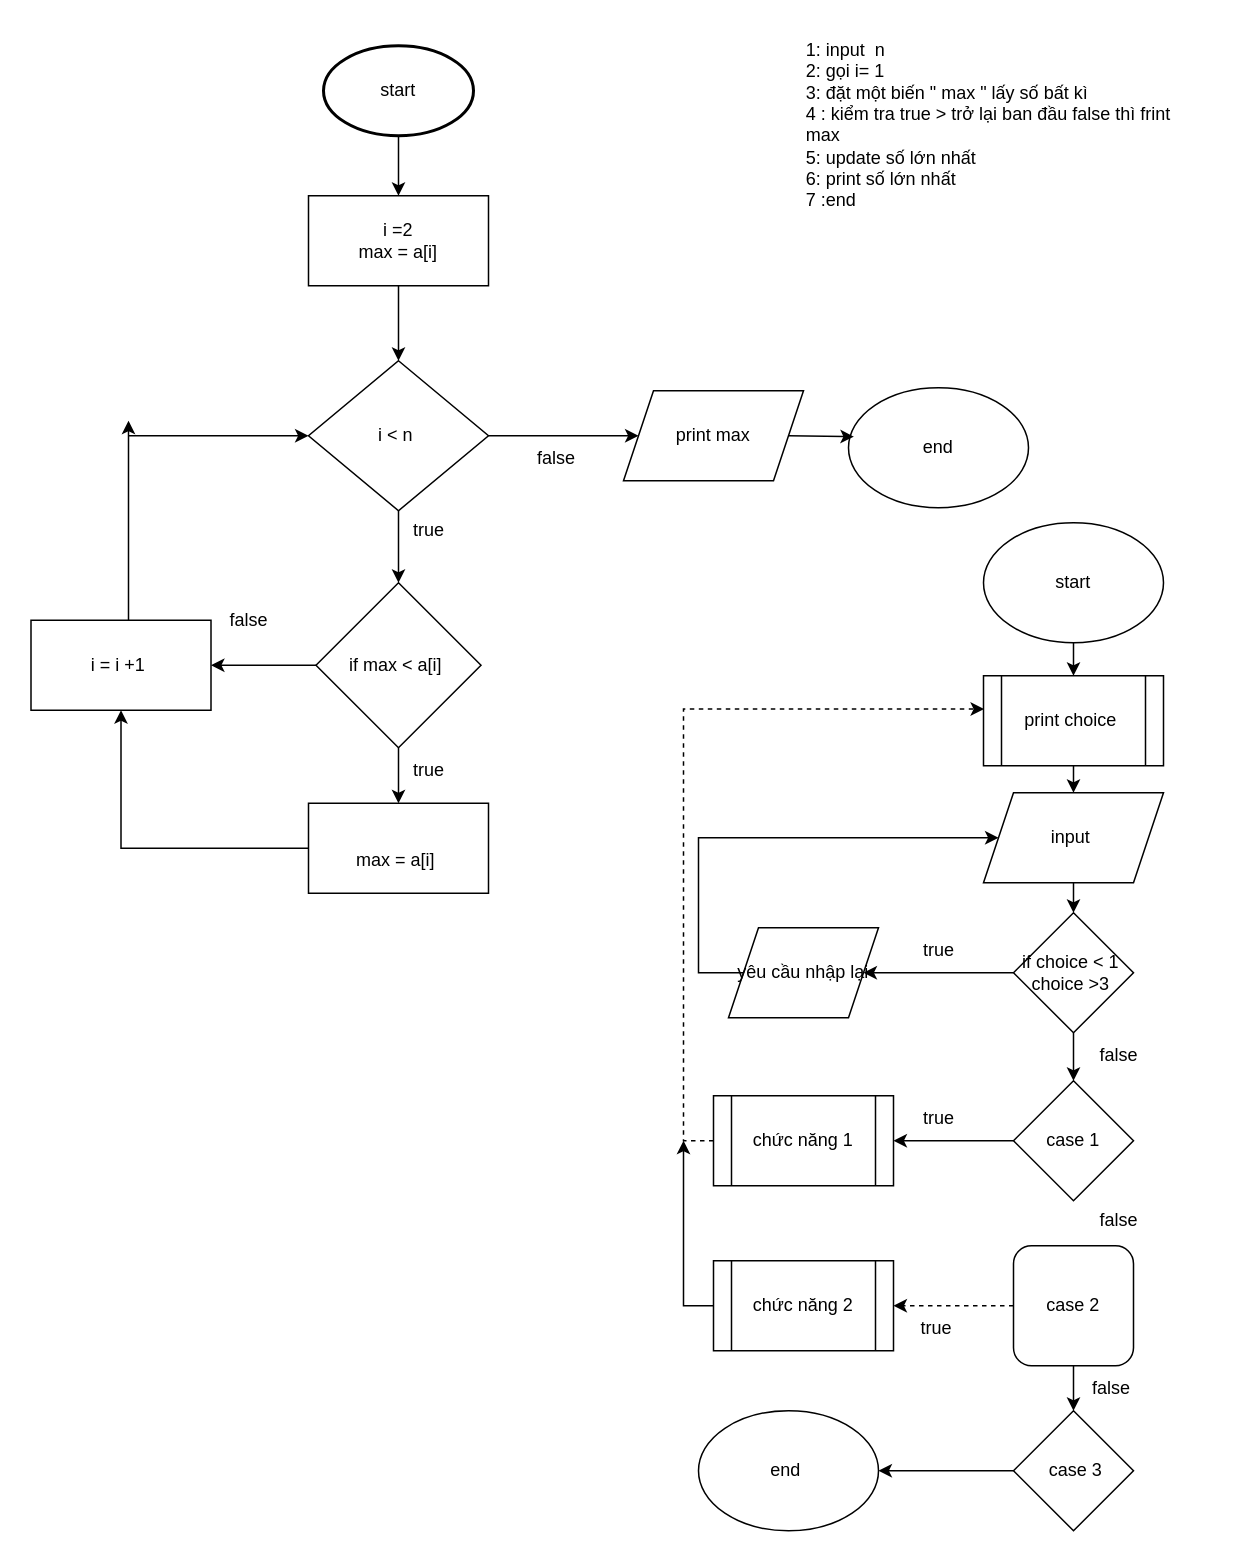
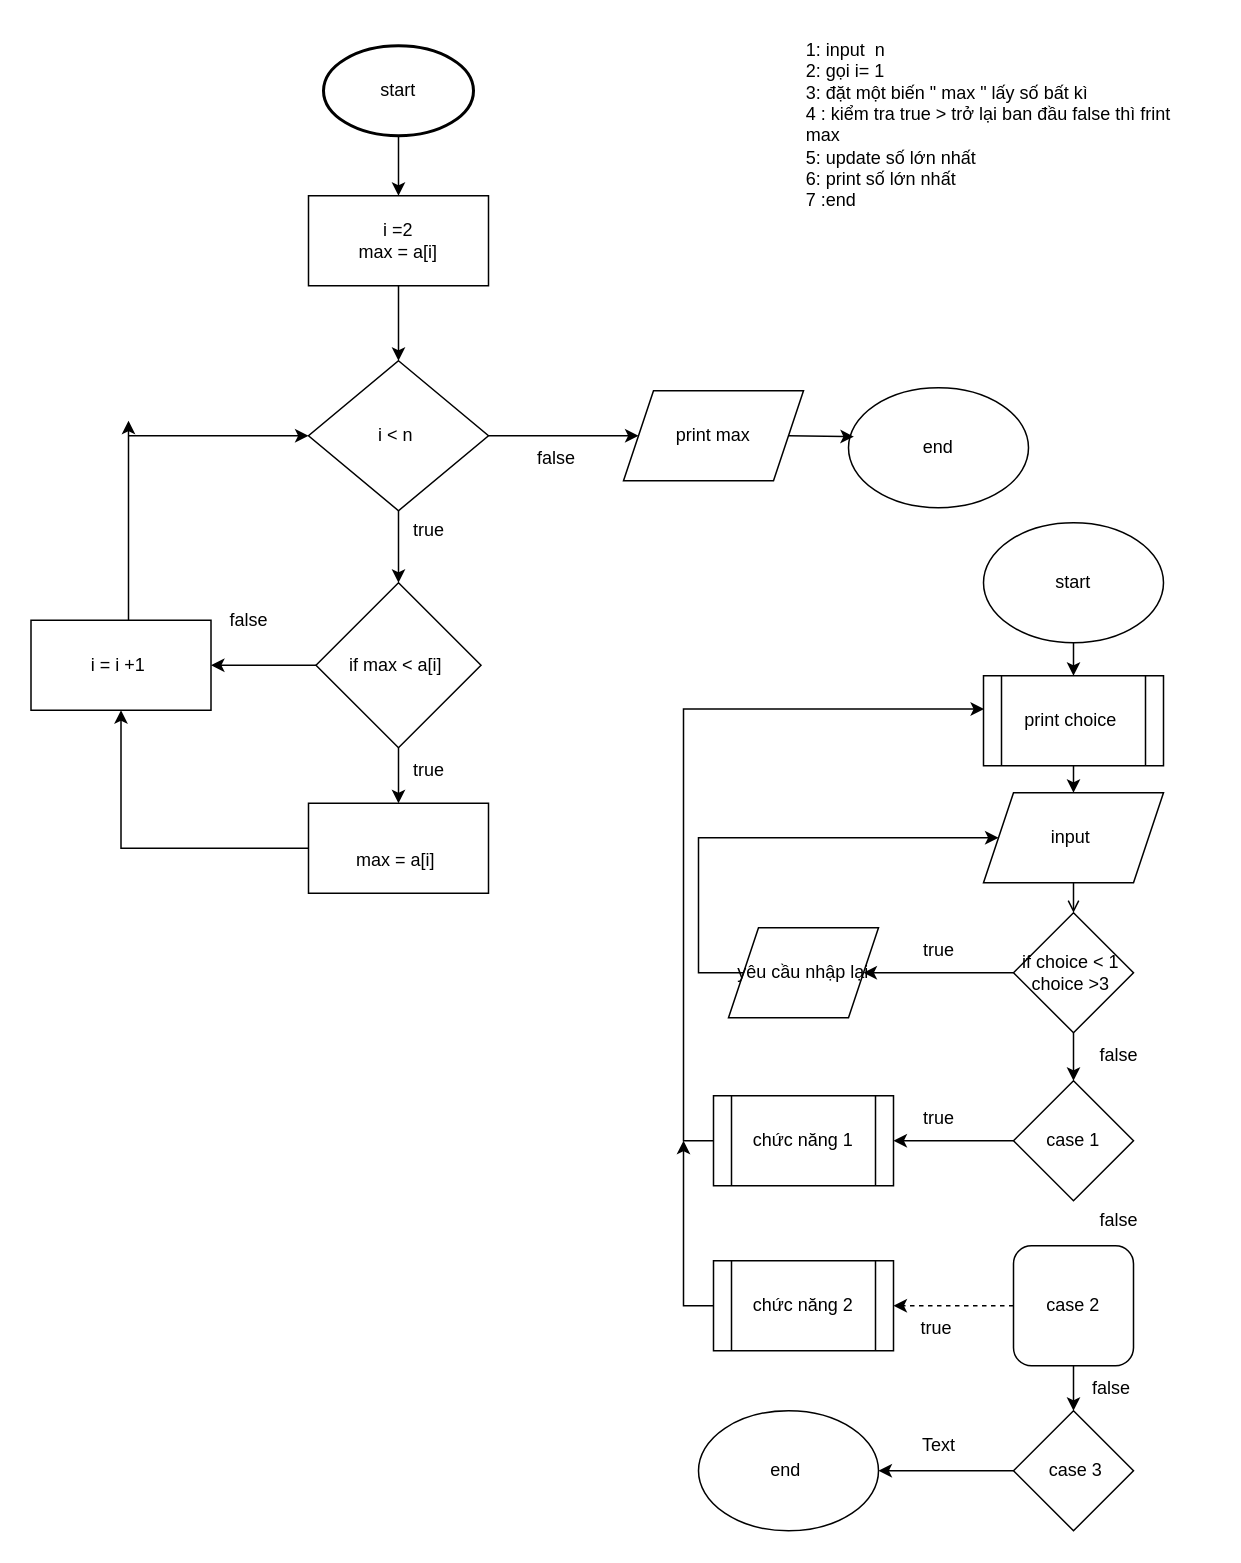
(683, 795) -> (683, 795)
(1073, 901) -> (1073, 903)
none -> (938, 1445)
